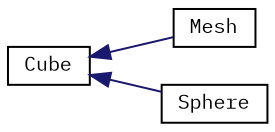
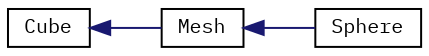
(136, 86) -> (290, 28)
